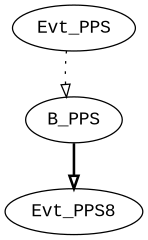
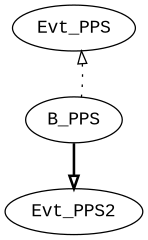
(65, 68) -> (82, 81)
(74, 212) -> (74, 212)
